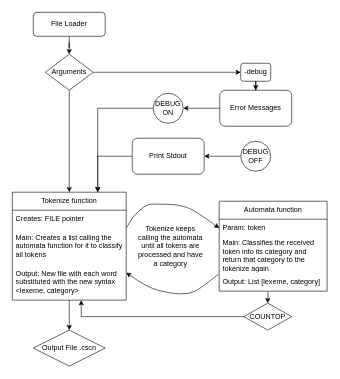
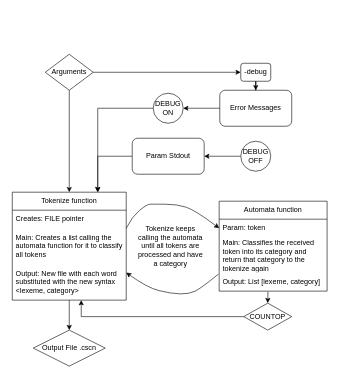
(69, 24) -> none
(69, 47) -> none
(168, 156) -> (168, 156)
